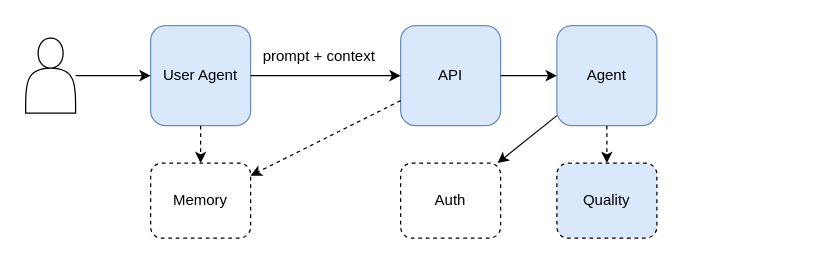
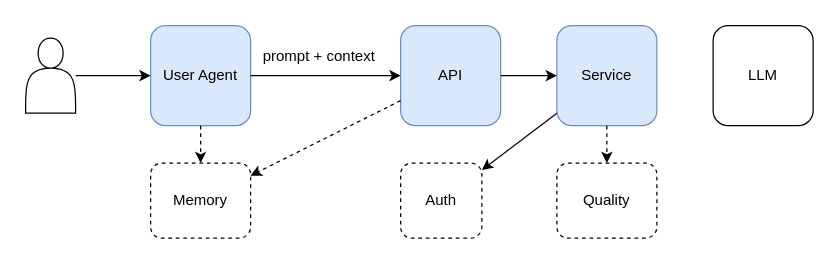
(607, 76) -> (607, 76)
none -> (763, 76)
(451, 201) -> (441, 201)
(607, 201) -> (607, 201)
